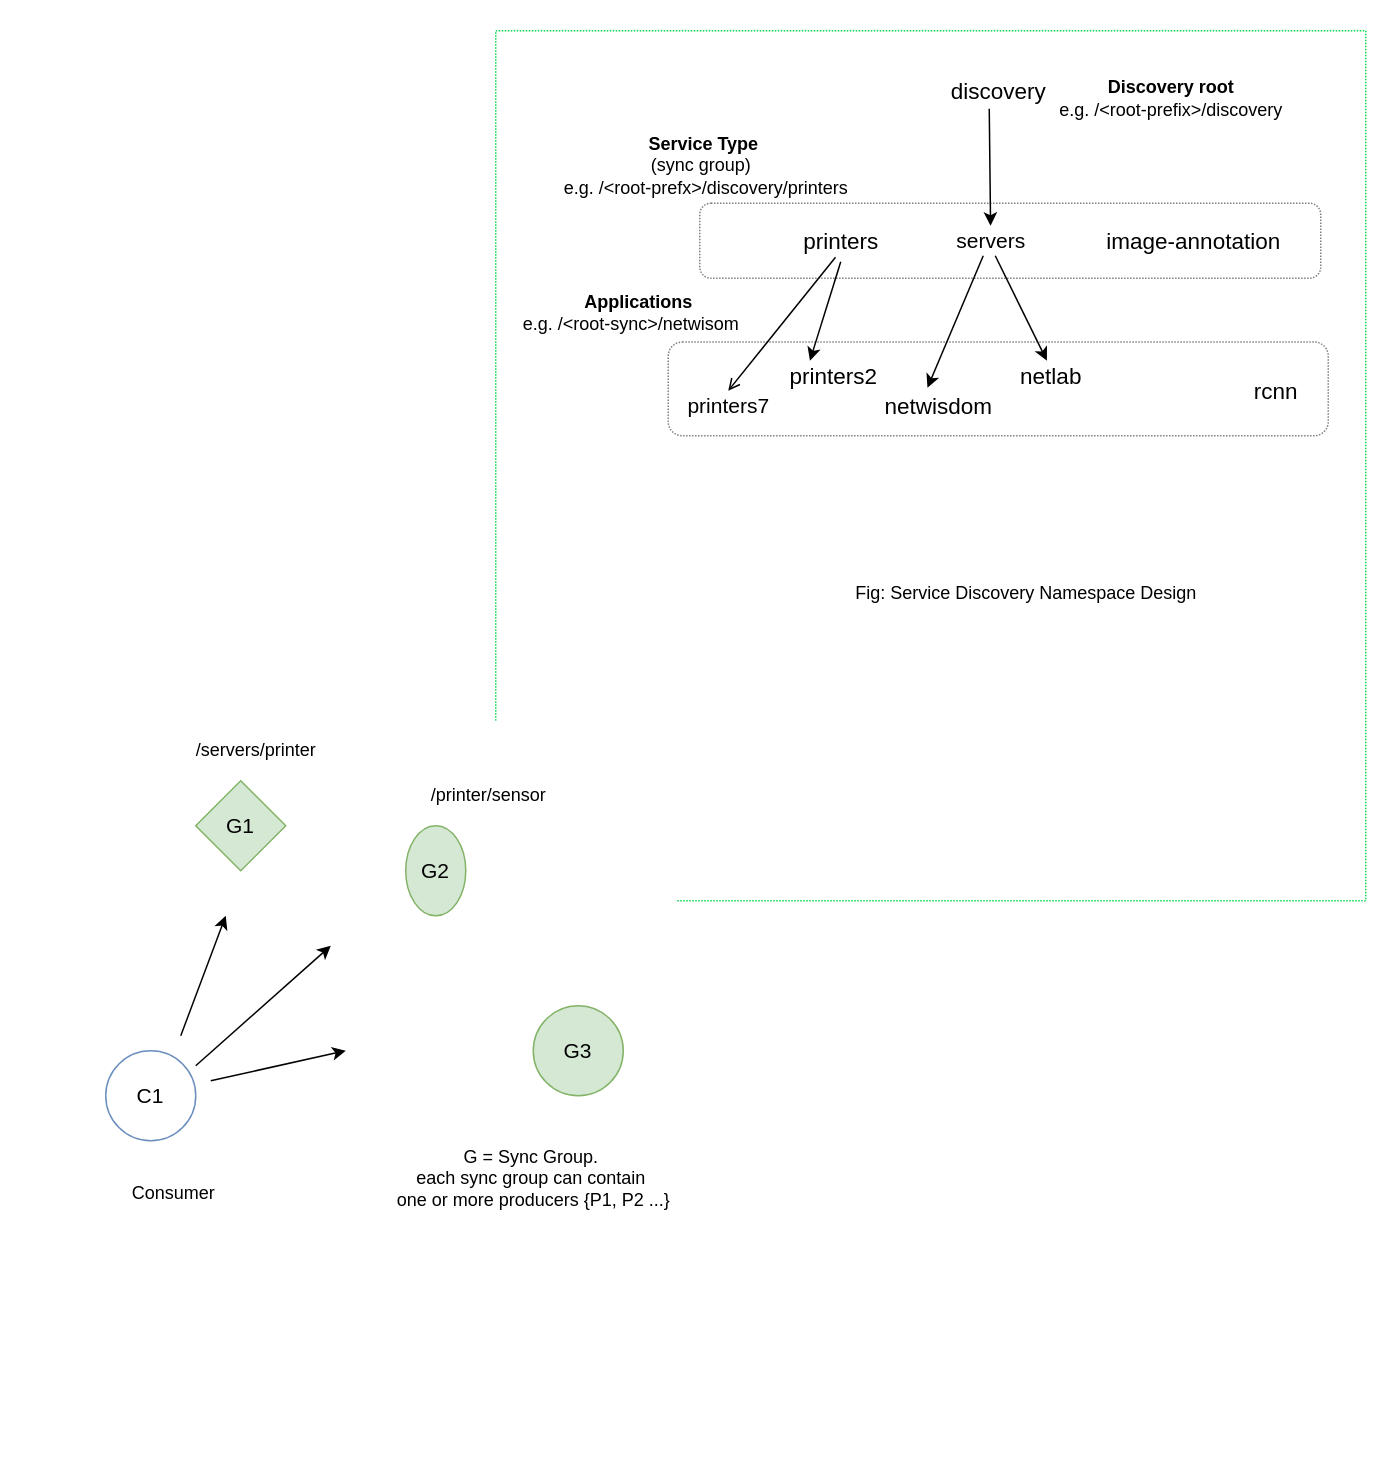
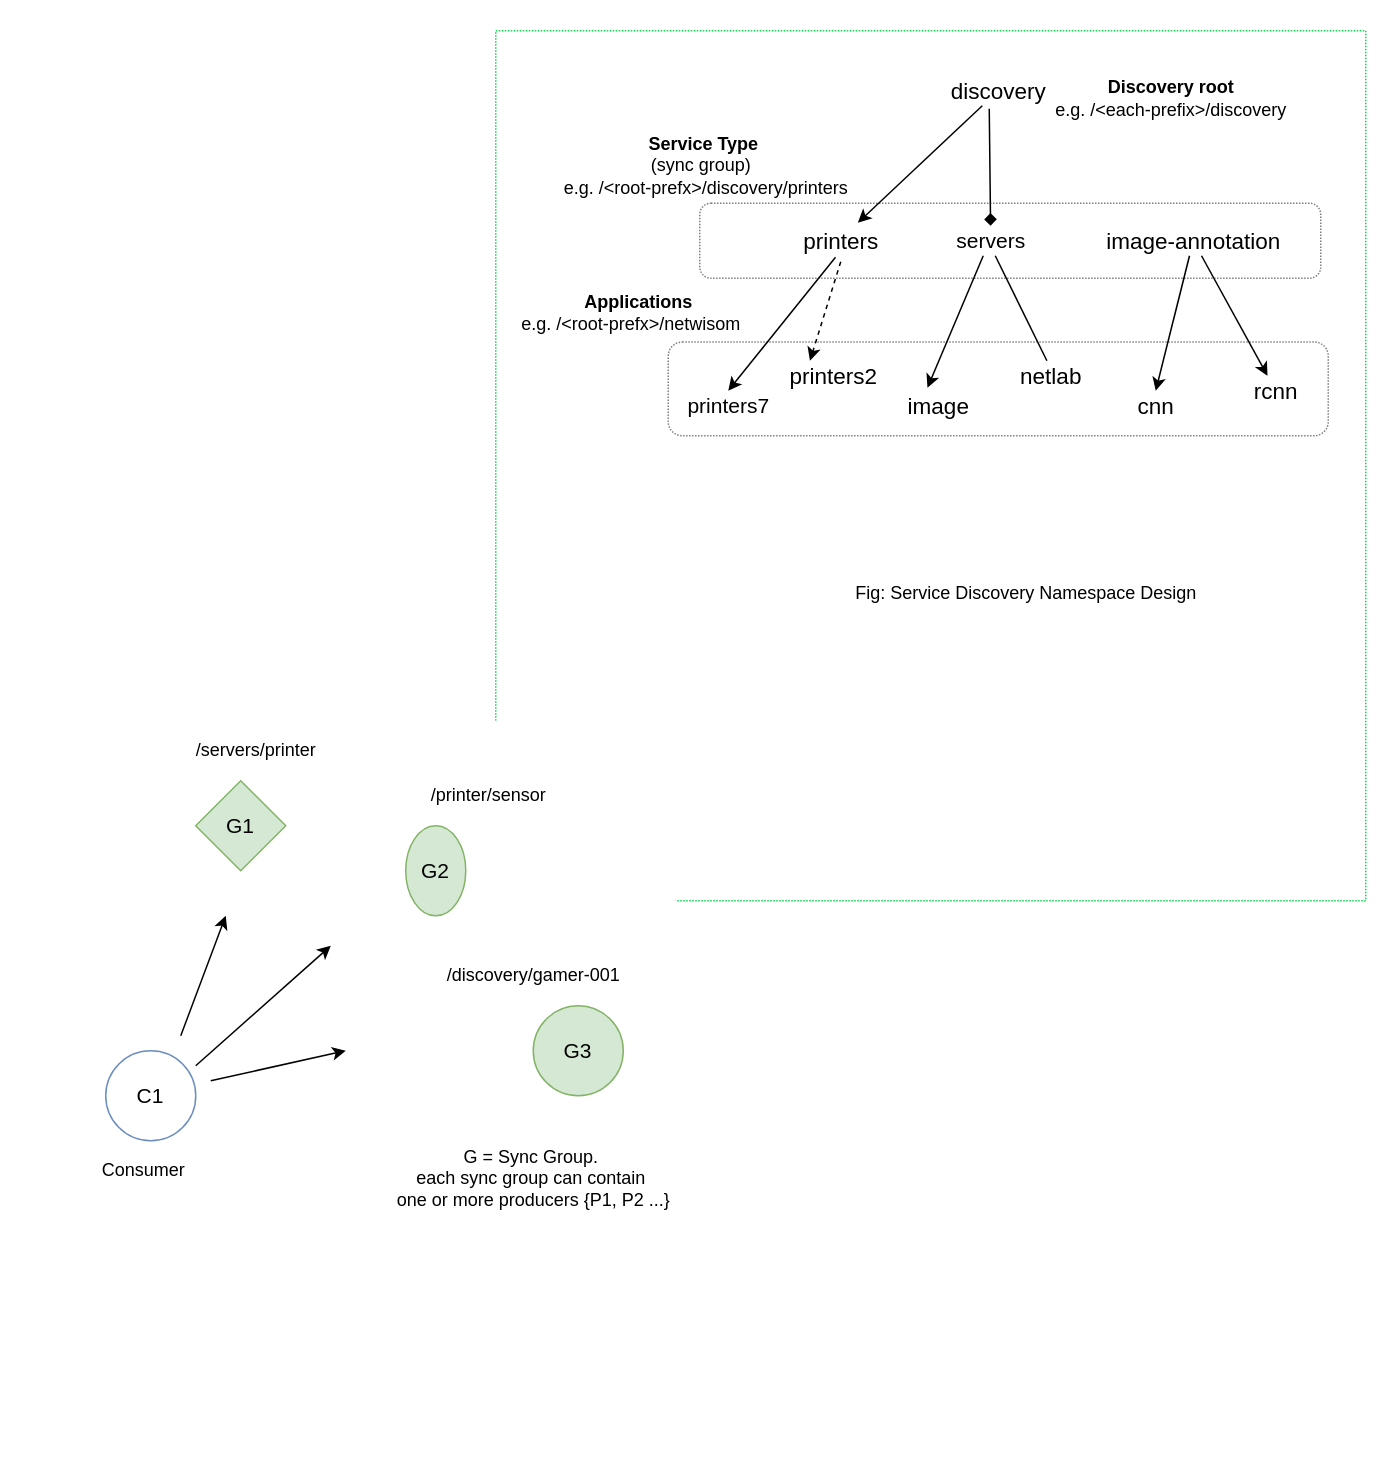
(1172, 98) -> (1172, 98)
none -> (924, 161)
(990, 214) -> (990, 213)
(827, 306) -> (827, 306)
none -> (1232, 311)
(632, 313) -> (632, 313)
none -> (1174, 318)
(1042, 350) -> (1044, 354)
(733, 384) -> (735, 382)
(939, 406) -> (939, 406)
none -> (1156, 406)
none -> (533, 976)
(173, 1193) -> (143, 1171)
